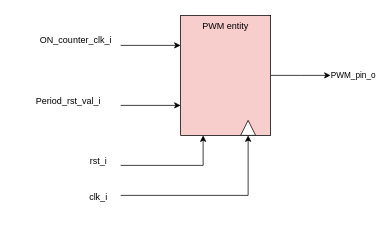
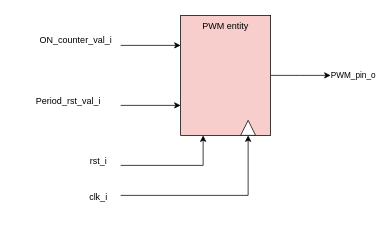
(76, 40) -> (76, 40)
